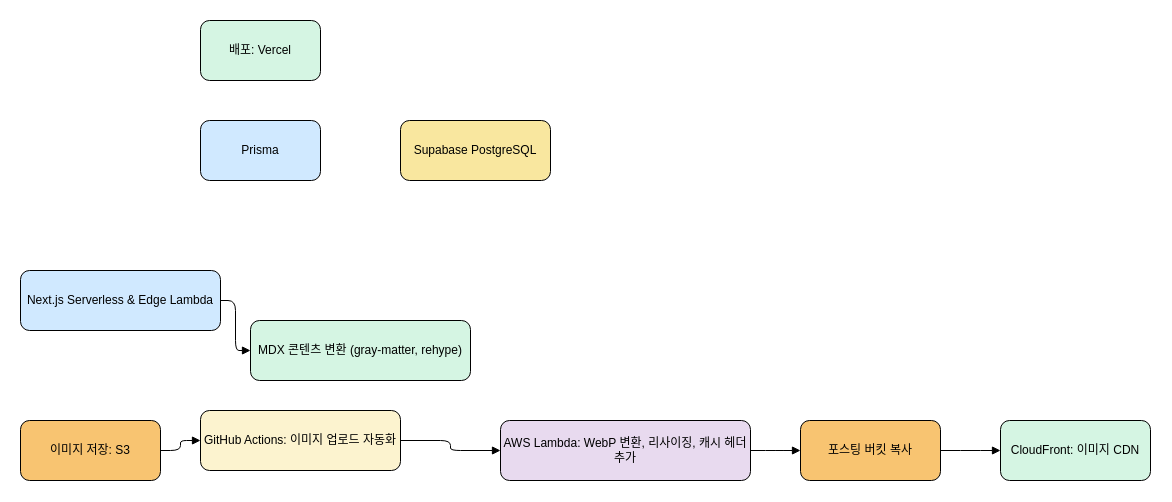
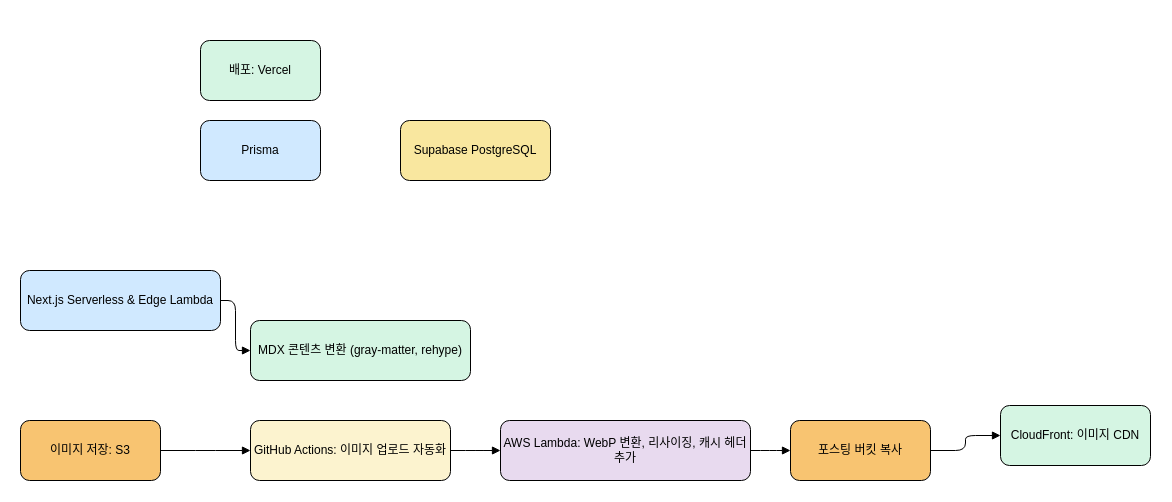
(261, 51) -> (261, 71)
(301, 441) -> (351, 451)
(871, 451) -> (861, 451)
(1076, 451) -> (1076, 436)
